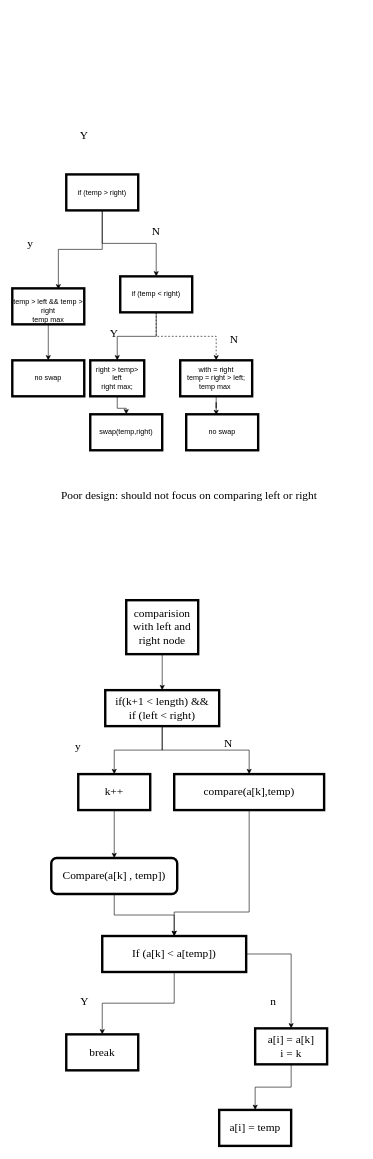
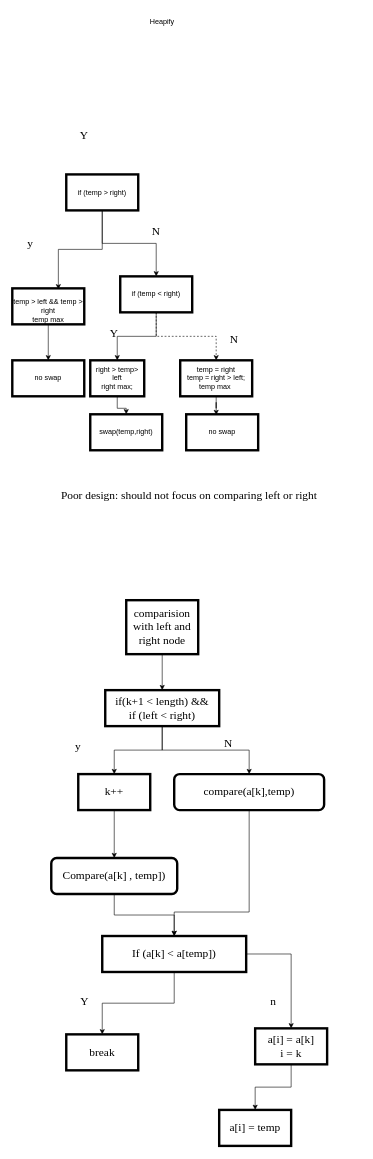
none -> (162, 21)
(216, 378) -> (216, 378)
(249, 792) -> (249, 792)
